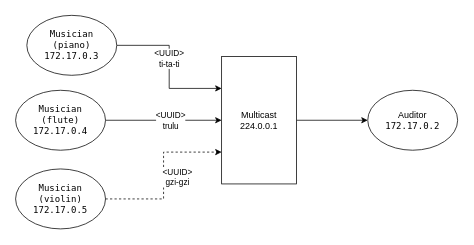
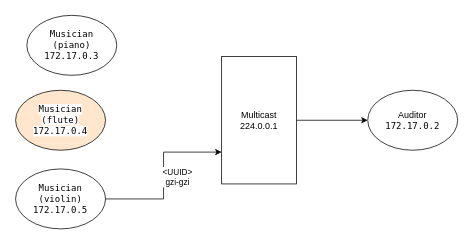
(169, 64) -> none
(60, 120) -> (60, 120)
(130, 120) -> none
(140, 199) -> (140, 199)
